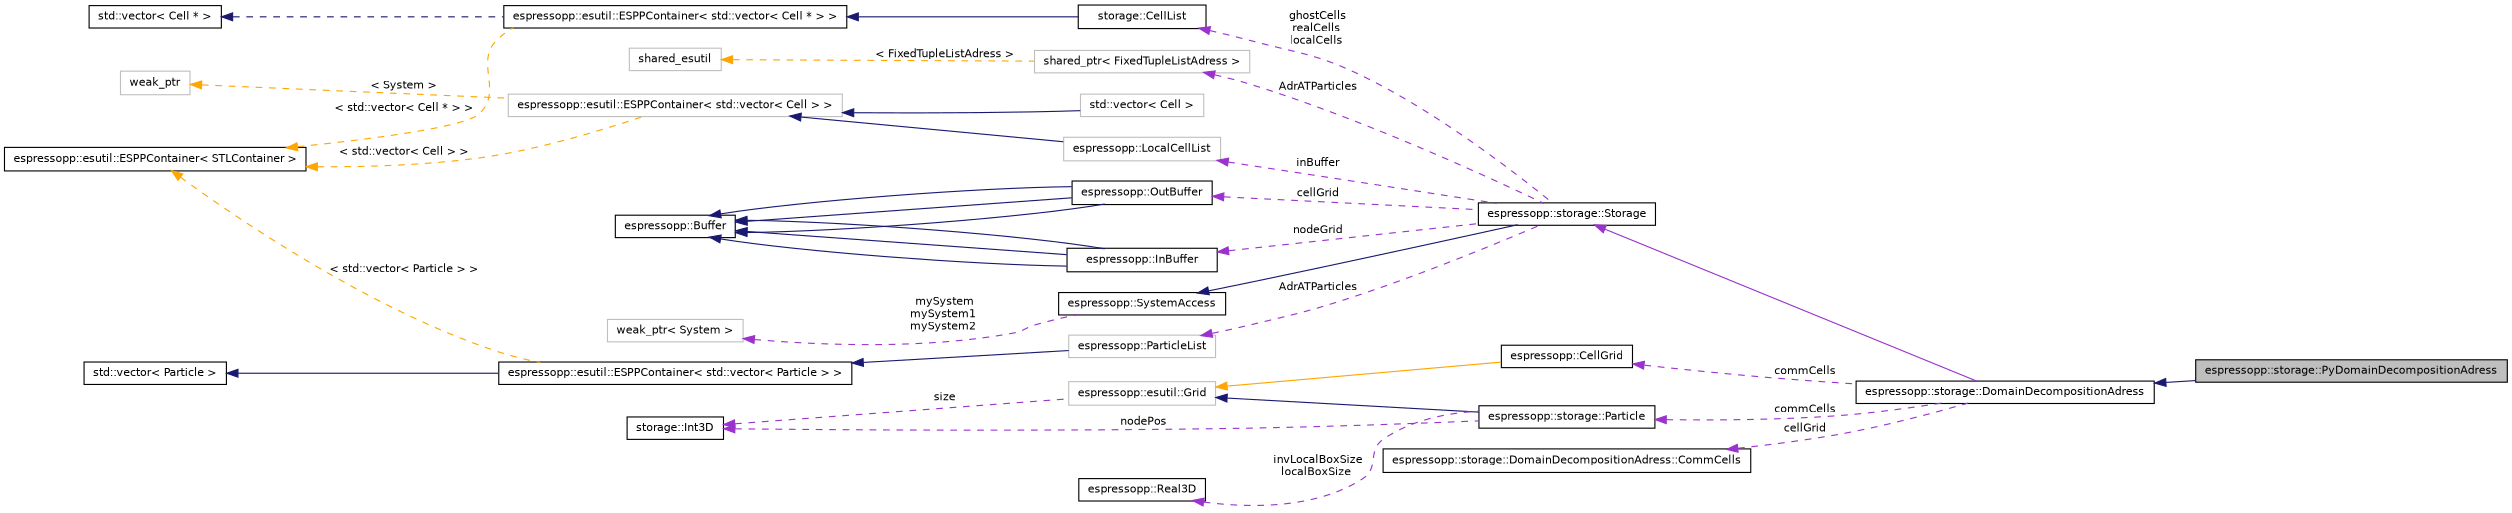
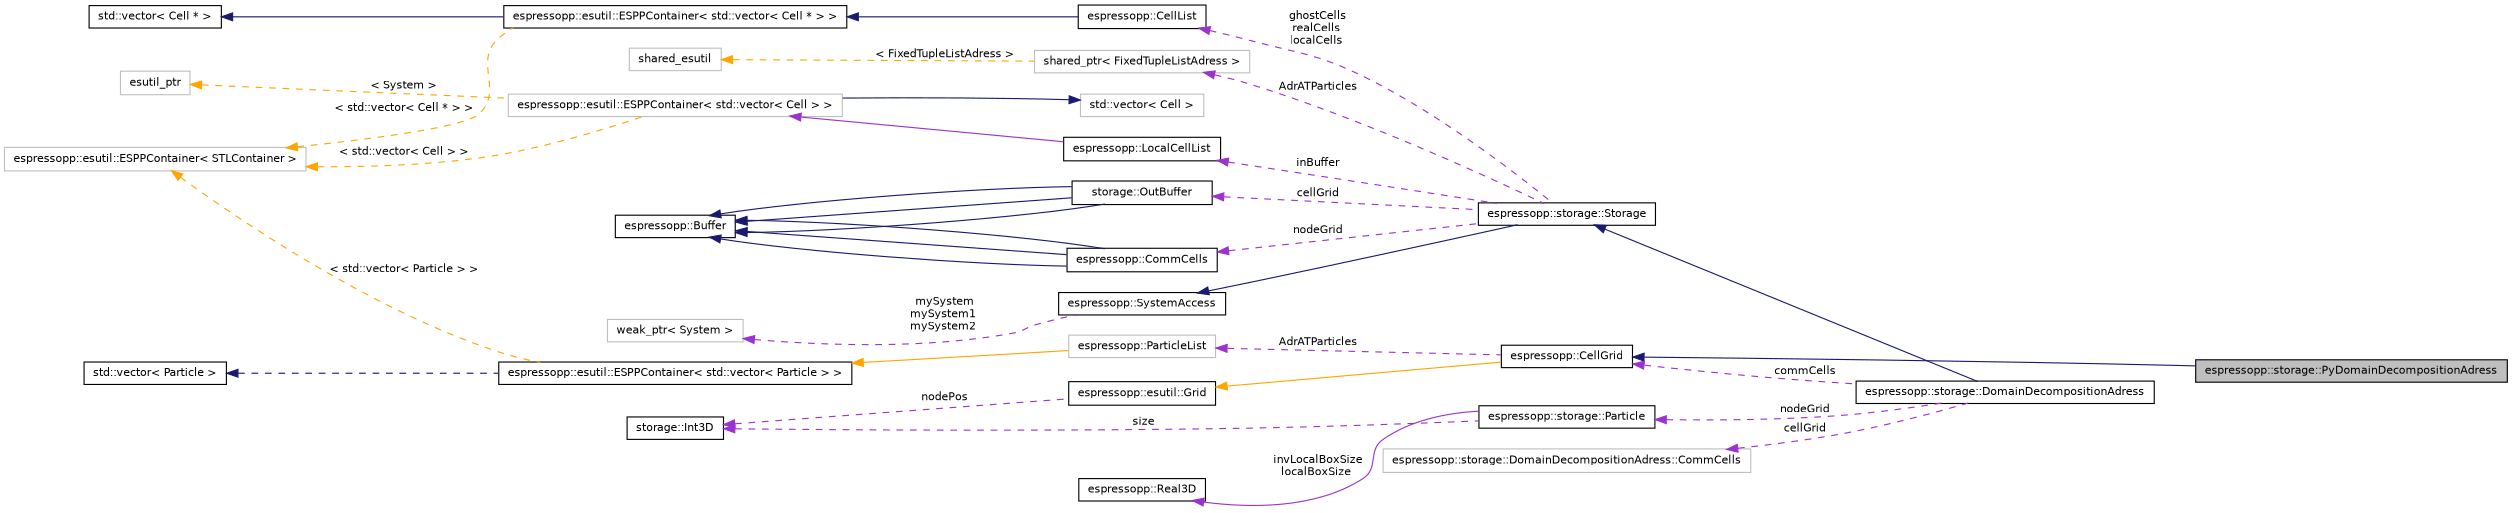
(368, 17) -> (368, 17)
(1142, 17) -> (1142, 17)
(155, 83) -> (155, 83)
(967, 113) -> (956, 98)
(932, 129) -> (932, 129)
(1142, 149) -> (1142, 149)
(155, 159) -> (155, 159)
(1142, 193) -> (1142, 193)
(1142, 260) -> (1142, 260)
(1379, 288) -> (1364, 352)
(1791, 305) -> (1791, 305)
(966, 356) -> (966, 356)
(368, 373) -> (368, 373)
(2181, 381) -> (1906, 360)
(1142, 393) -> (1142, 393)
(943, 397) -> (943, 397)
(1353, 405) -> none
(1803, 410) -> (1803, 410)
(1142, 422) -> (1142, 422)
(1567, 461) -> (1567, 461)
(1355, 483) -> (1355, 483)
